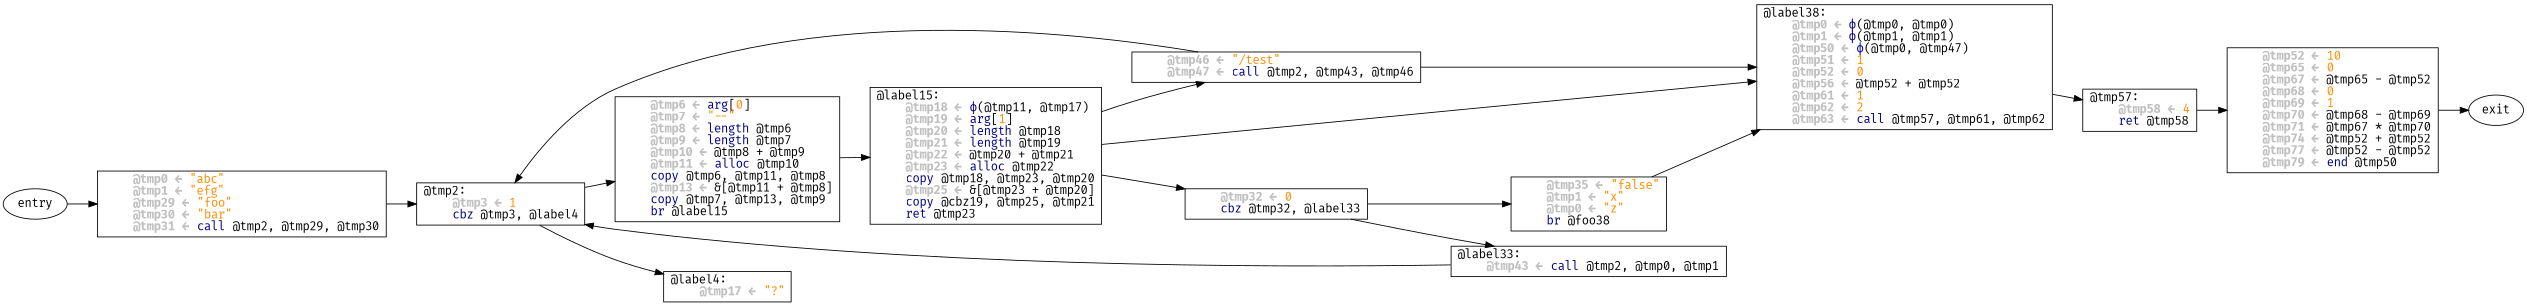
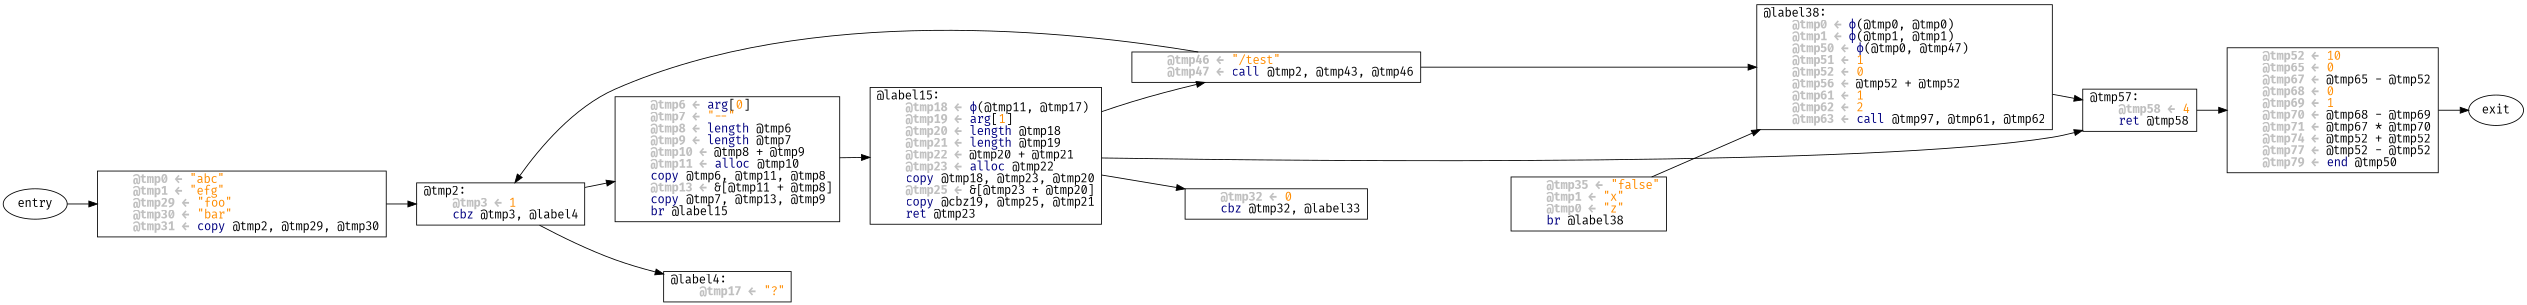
(1425, 113) -> (1589, 160)
(1965, 120) -> (1965, 120)
(1435, 204) -> none
(1585, 221) -> (1593, 221)
(211, 227) -> (211, 227)
(1589, 261) -> none
